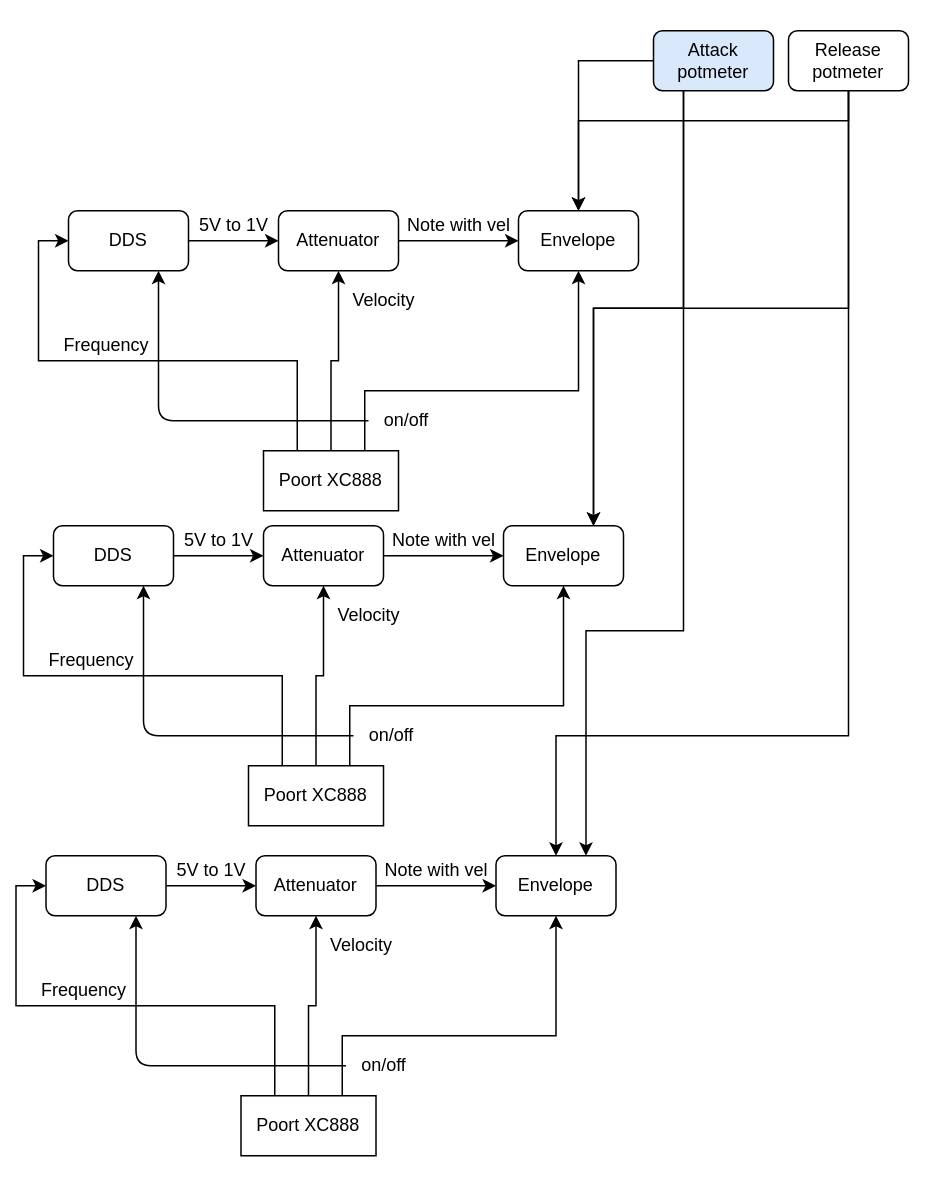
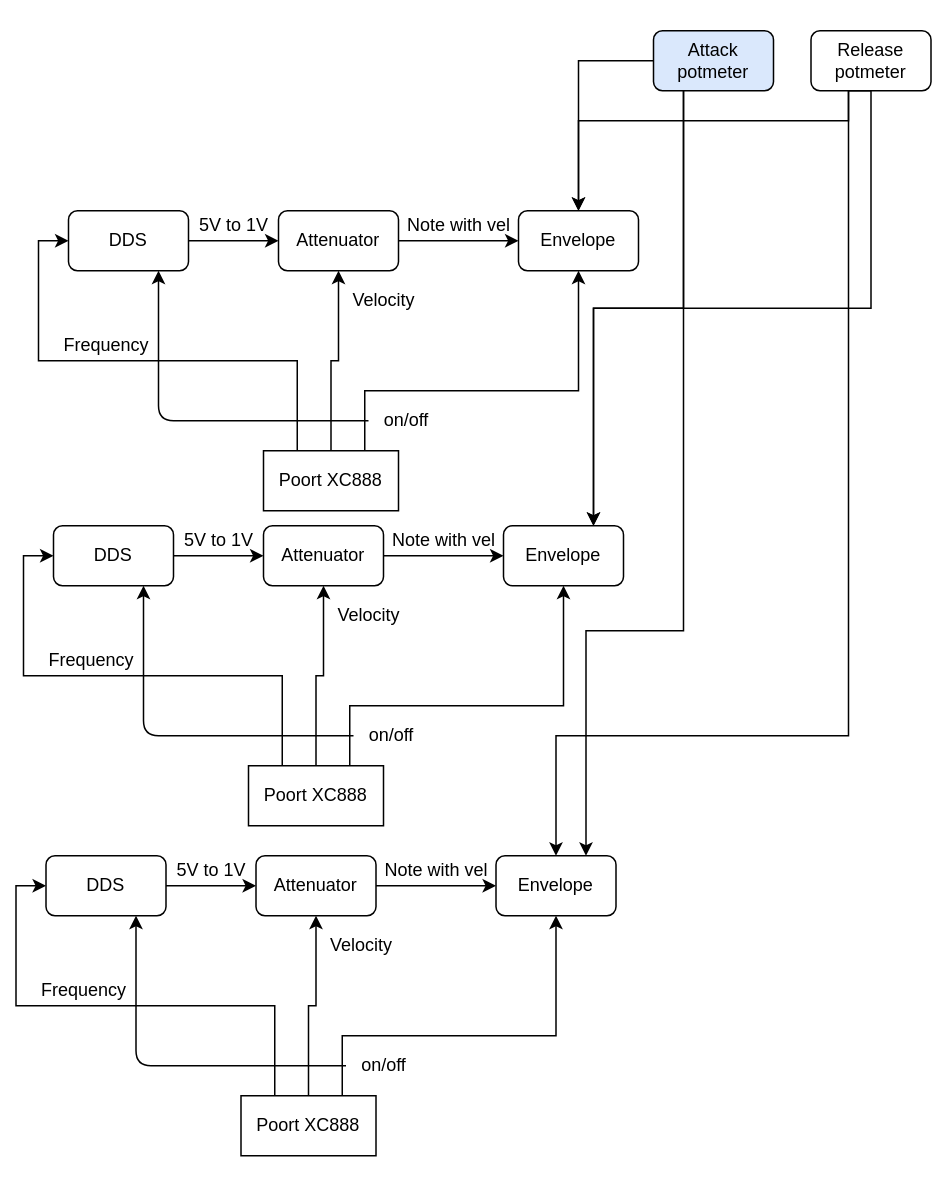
(848, 61) -> (871, 61)
